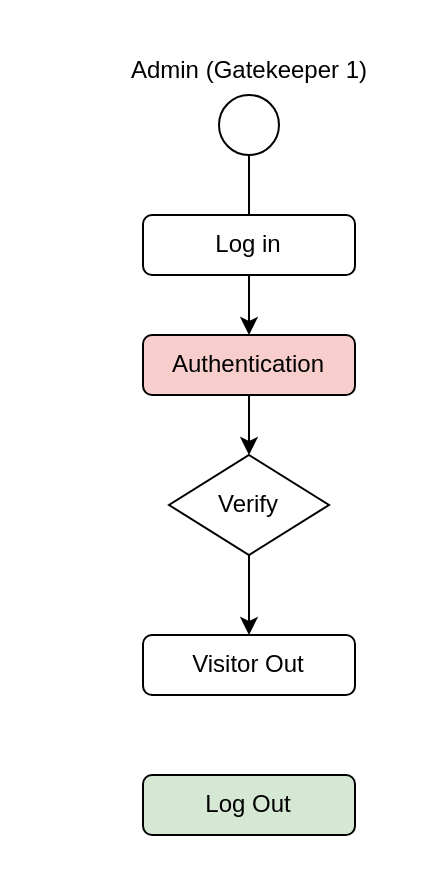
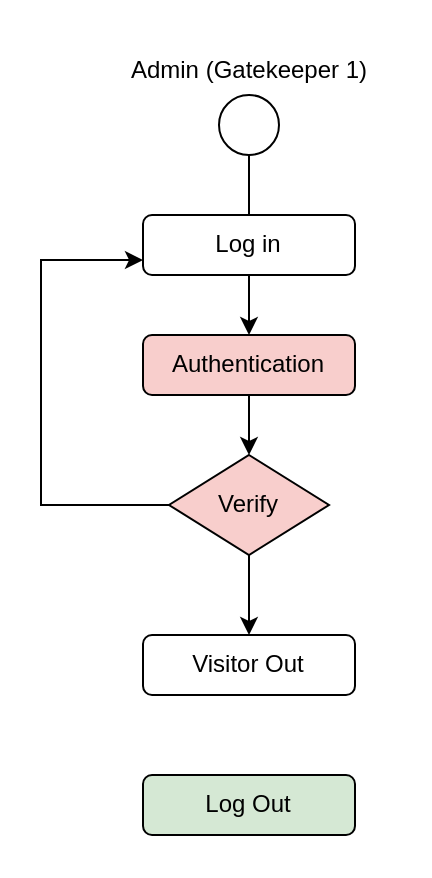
none -> (41, 402)
(249, 505) -> (249, 505)
